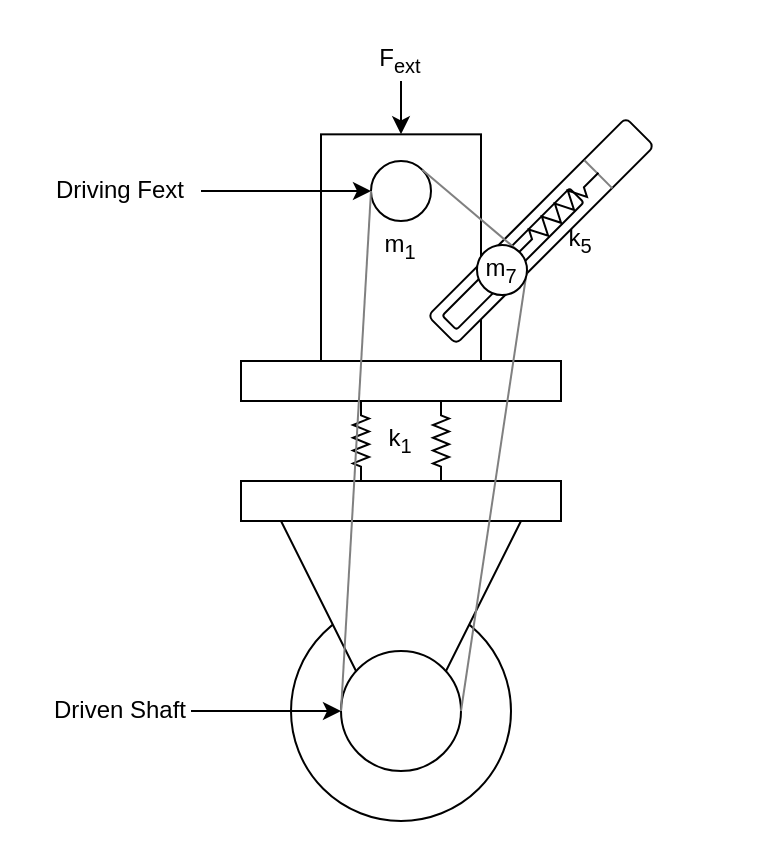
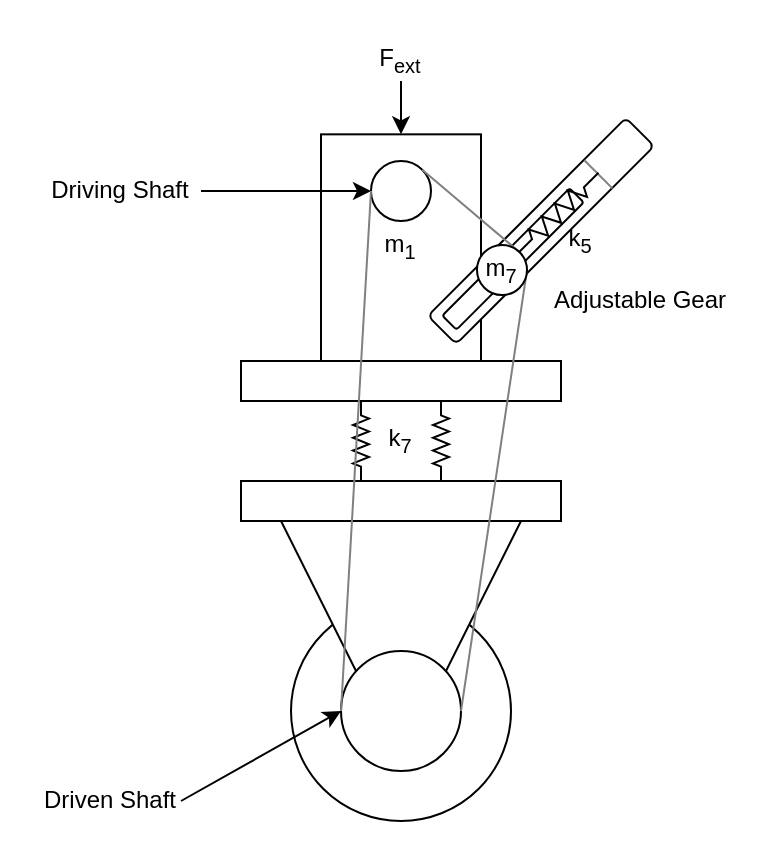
(121, 191) -> (121, 191)
none -> (641, 301)
(401, 441) -> (401, 441)
(121, 711) -> (111, 801)
